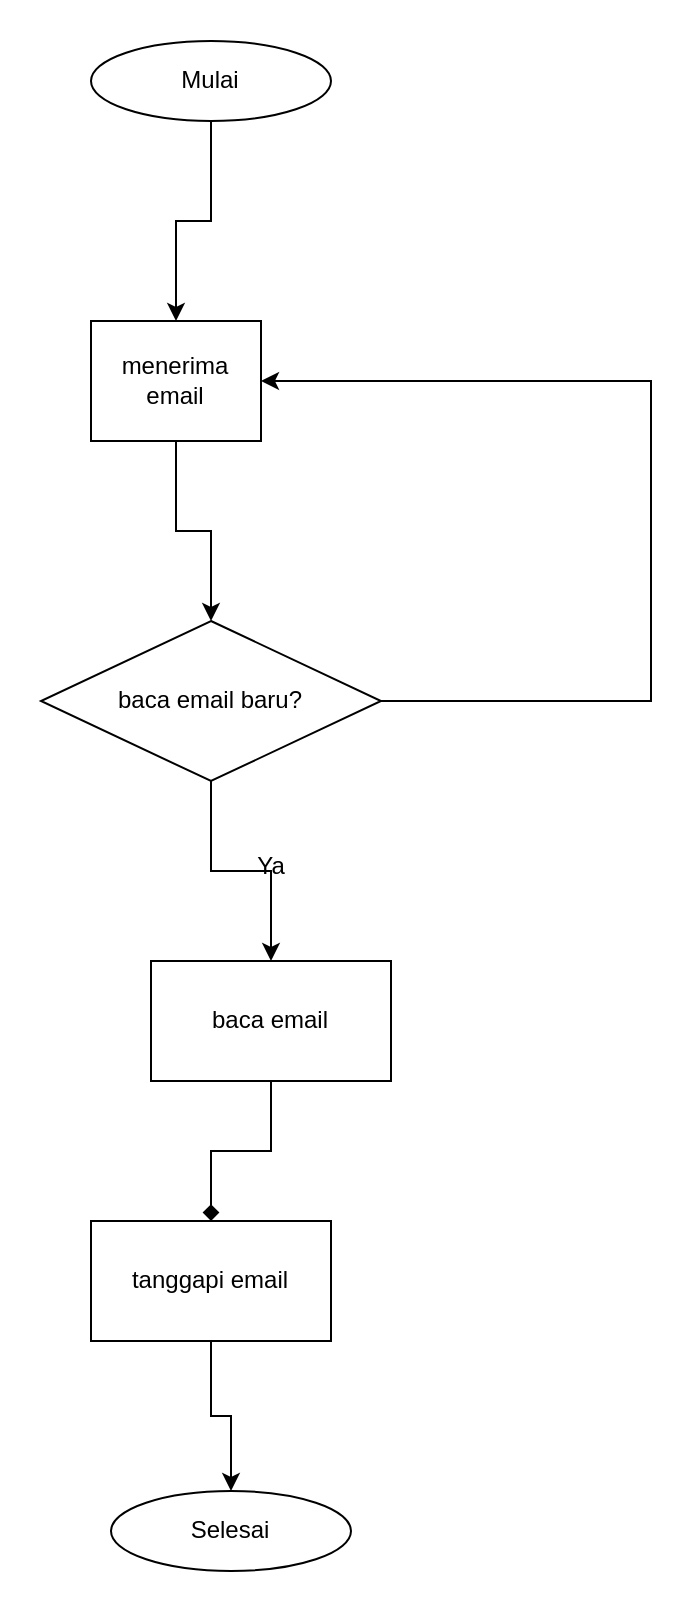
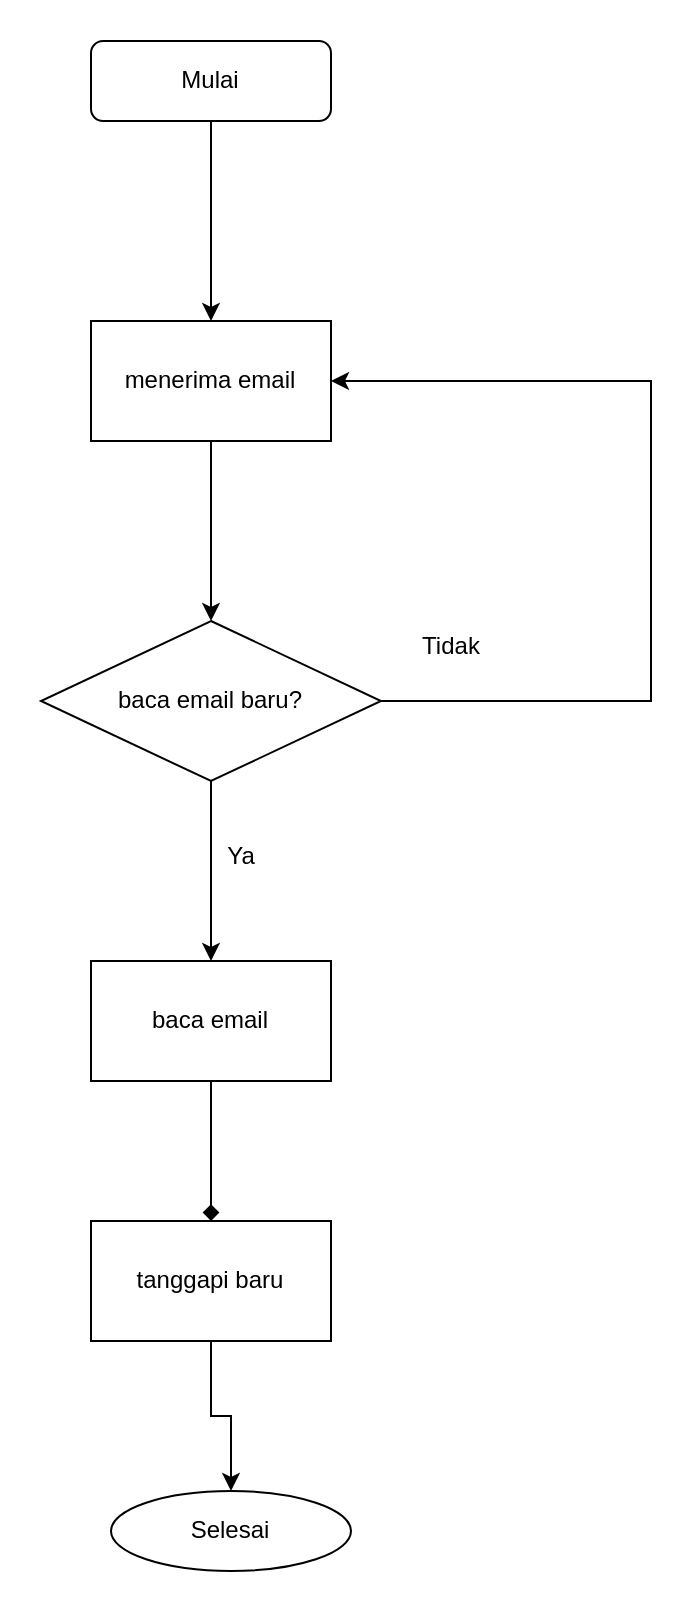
(211, 81) -> (211, 81)
(176, 381) -> (211, 381)
none -> (451, 647)
(271, 867) -> (241, 857)
(271, 1021) -> (211, 1021)
(211, 1281) -> (211, 1281)
